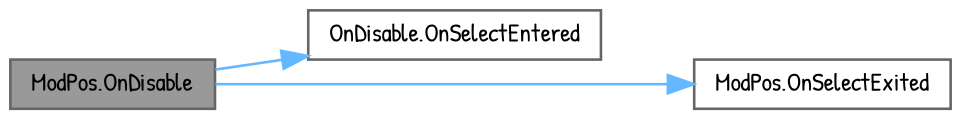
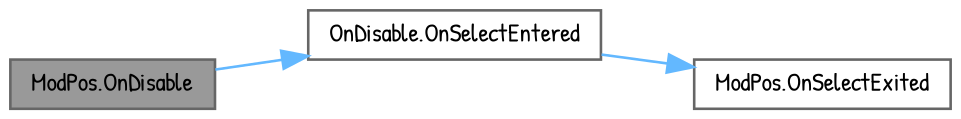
(441, 84) -> (634, 59)
